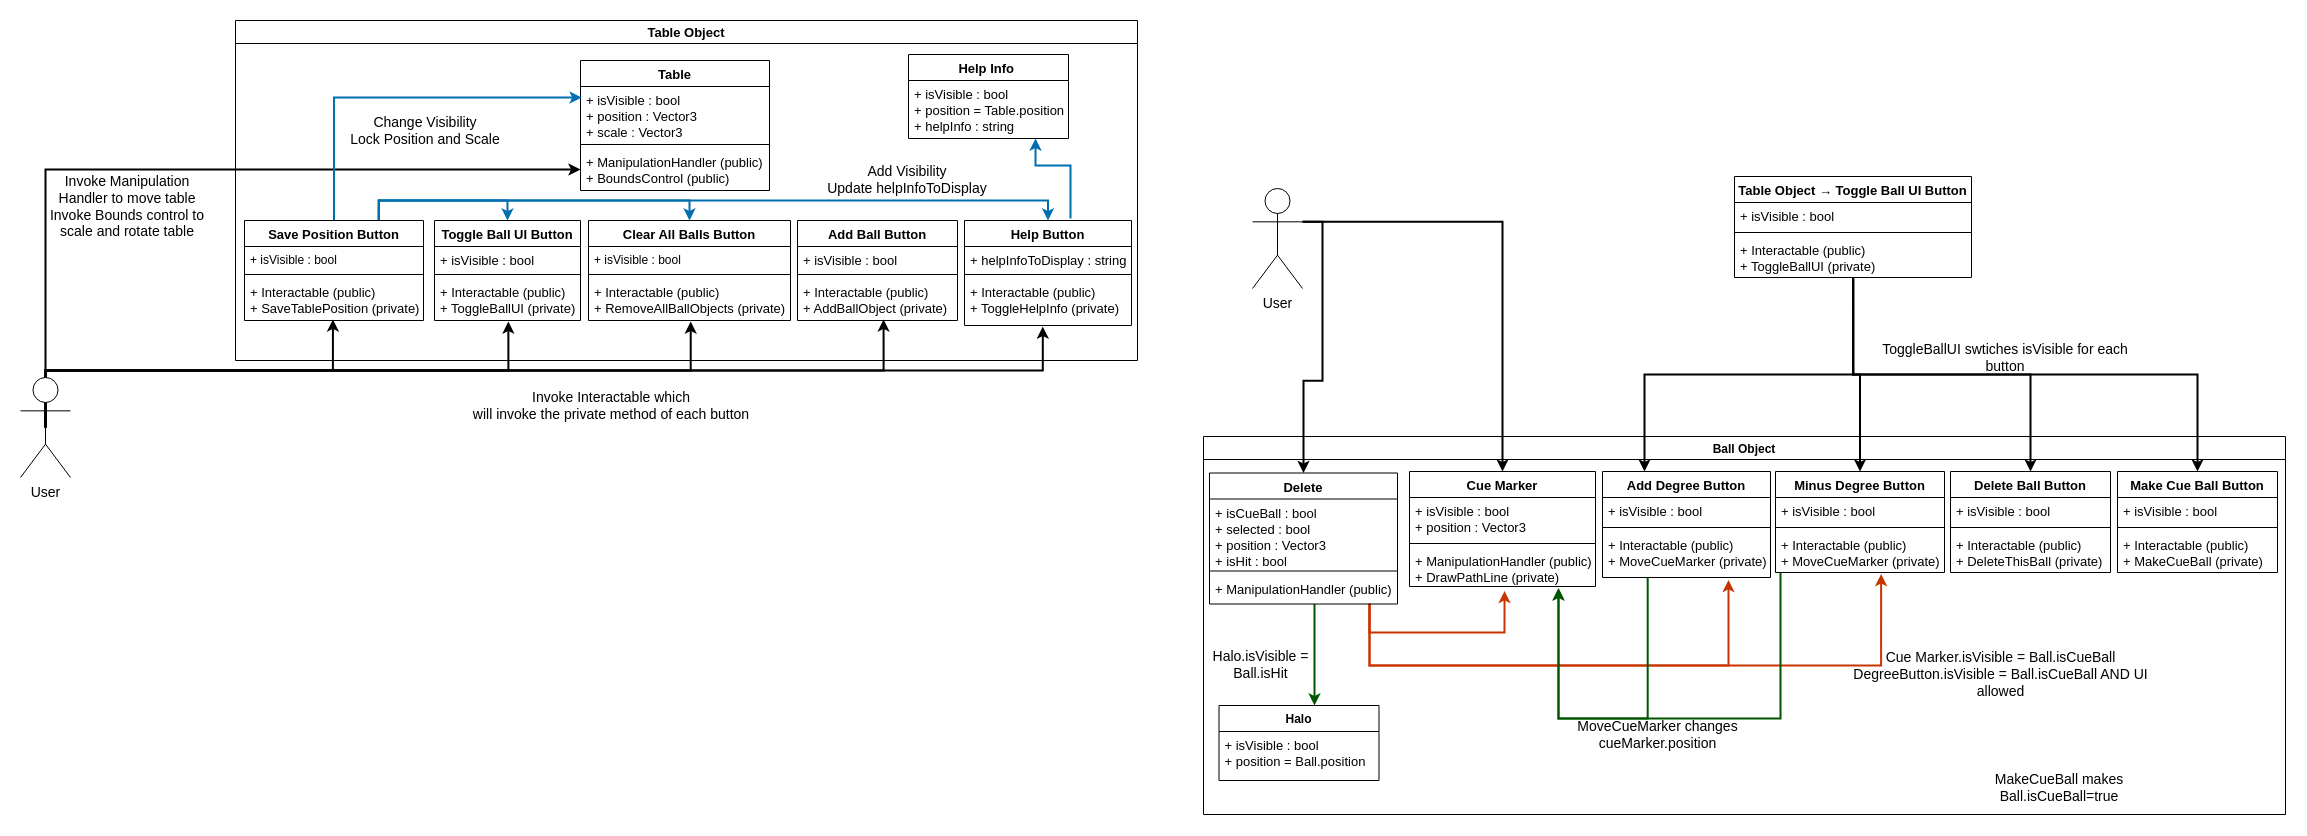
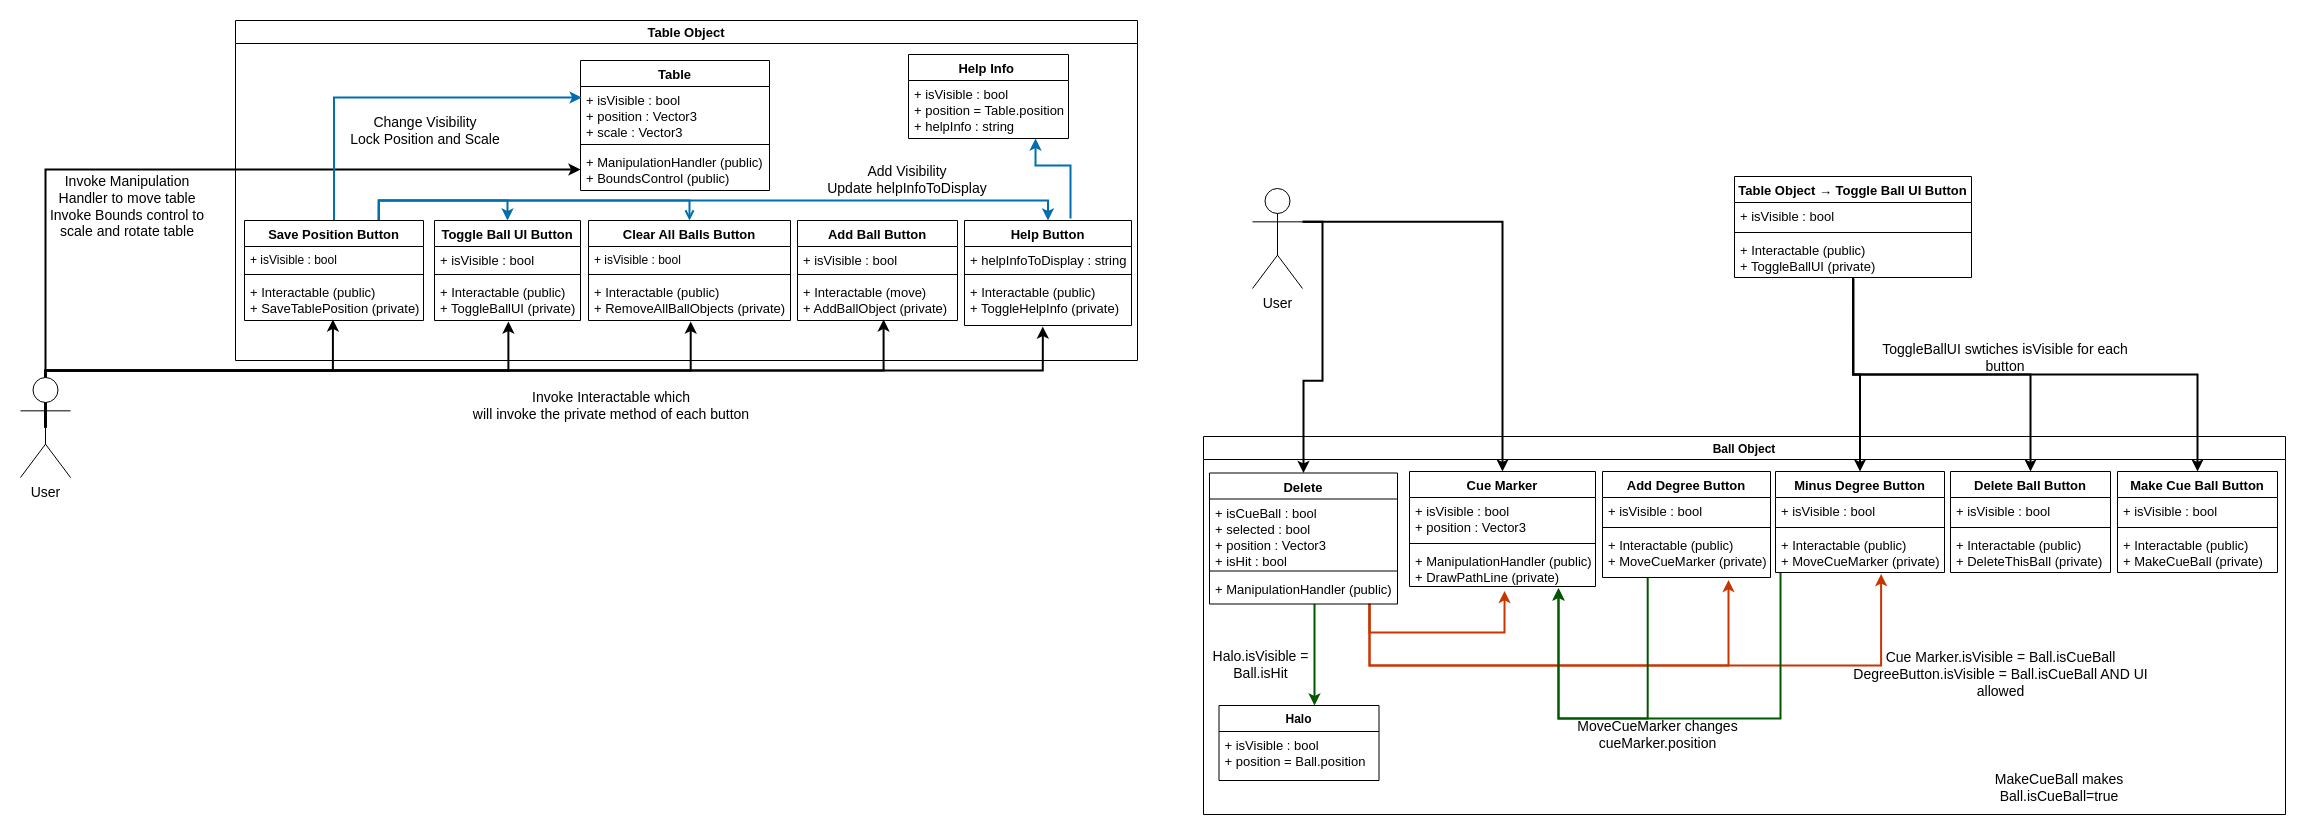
(690, 210) -> (690, 211)
(878, 293) -> (874, 293)
(1704, 375) -> none
